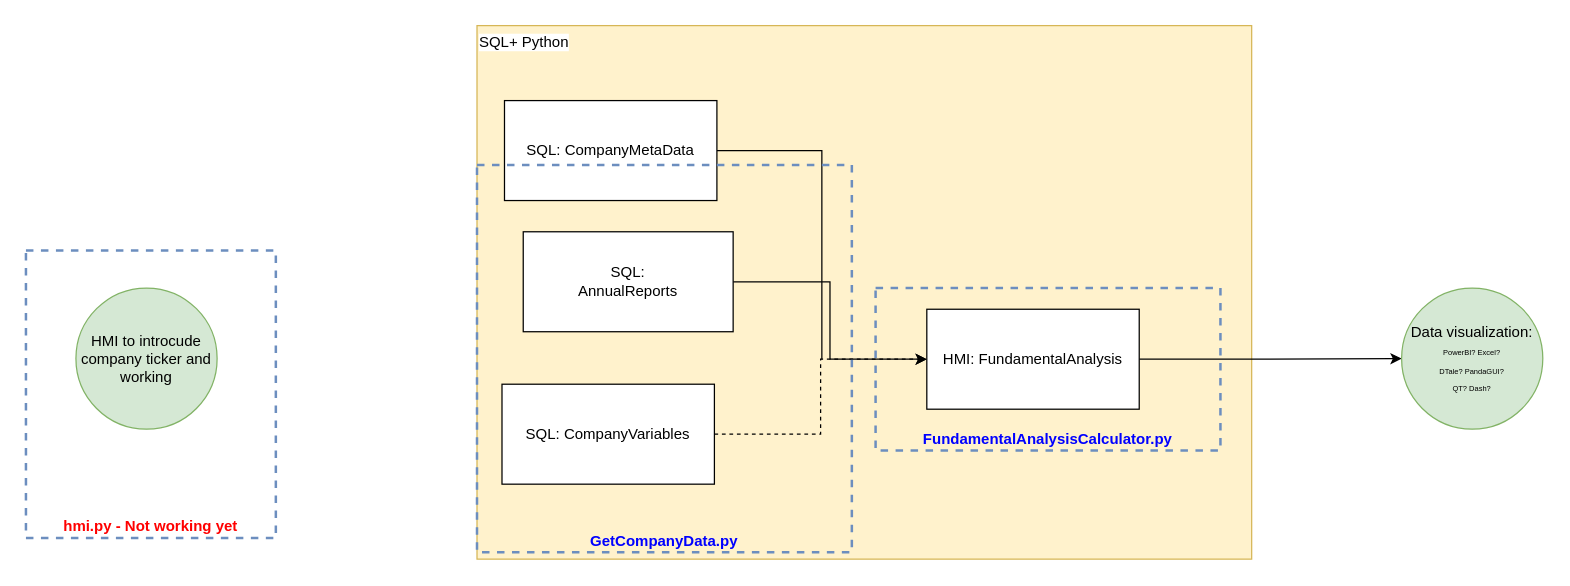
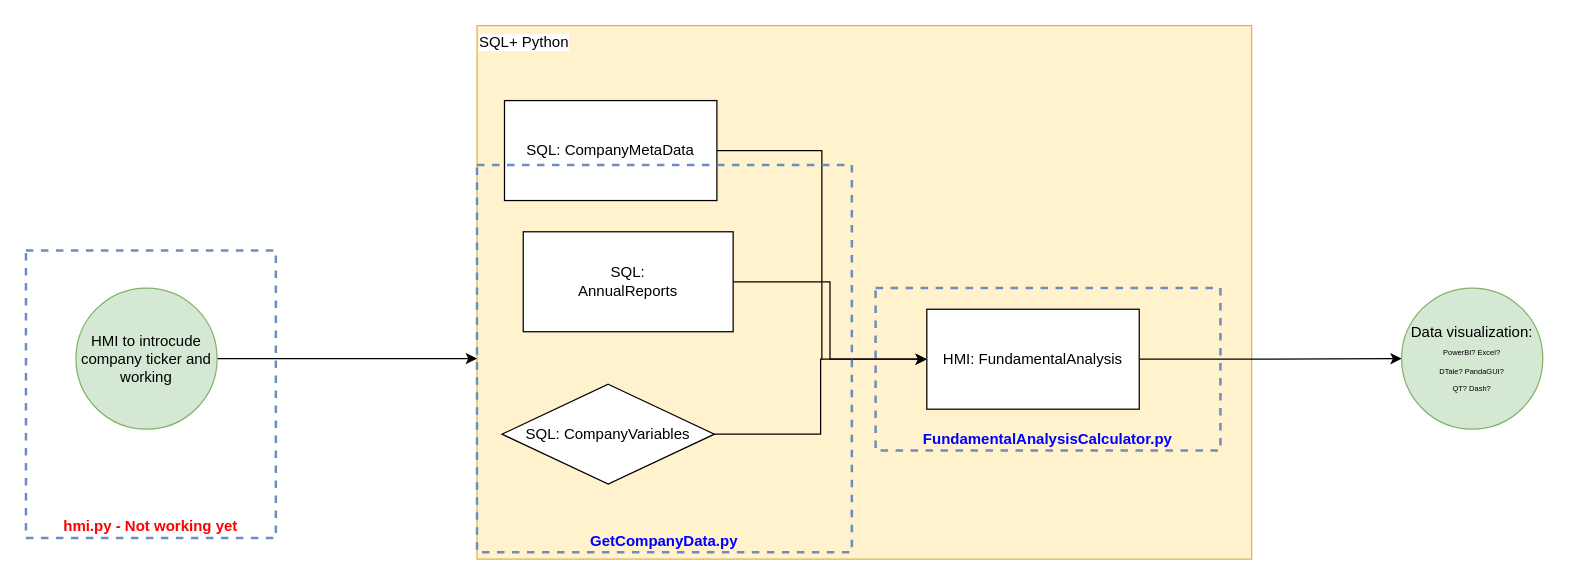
none -> (343, 359)
(608, 434) -> (608, 434)
(809, 434) -> (809, 434)
